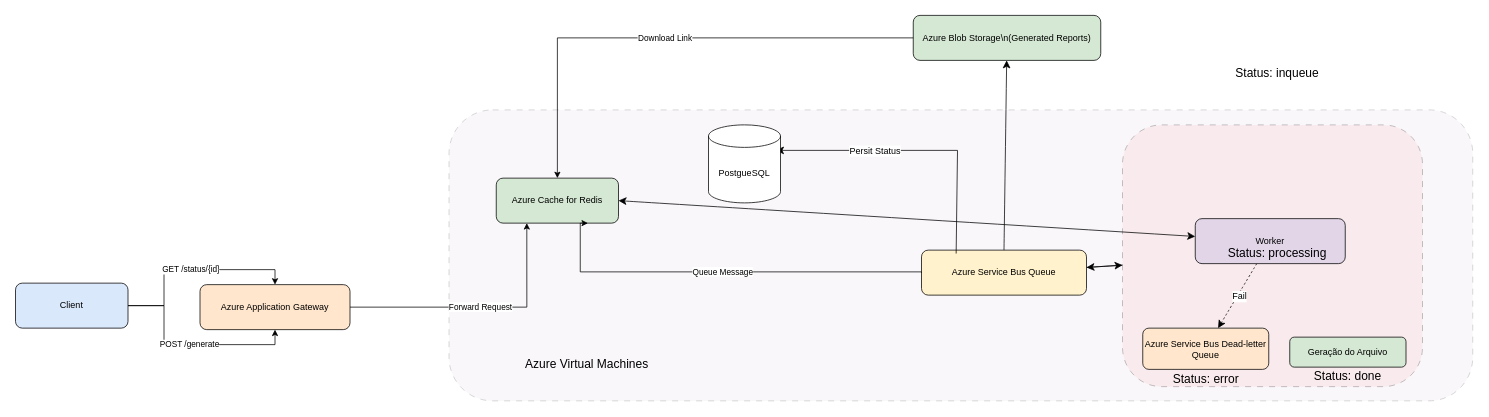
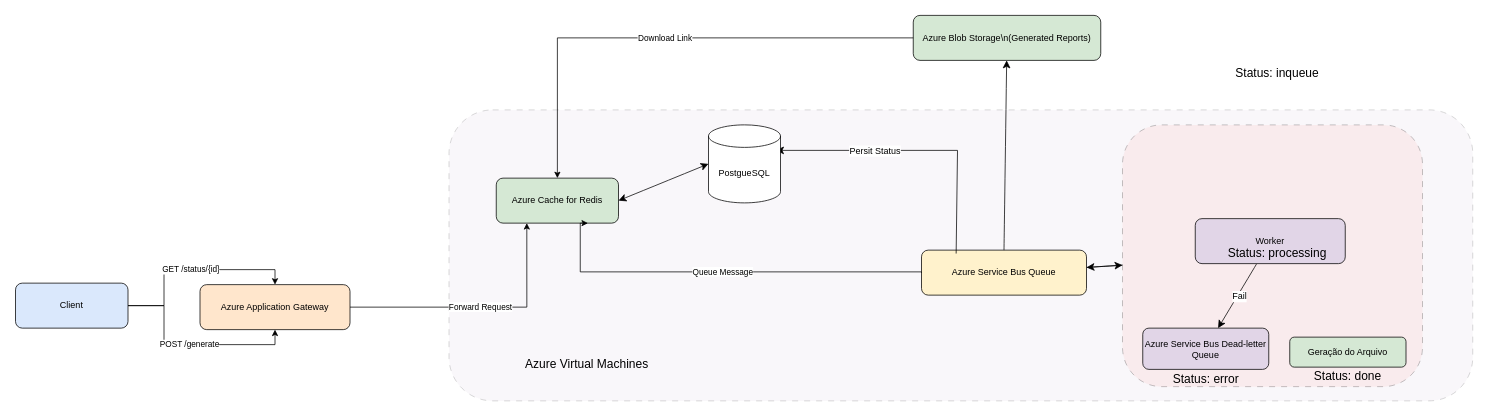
(908, 219) -> (664, 182)
(1248, 278) -> (1248, 278)
(1206, 349) -> (1206, 349)
